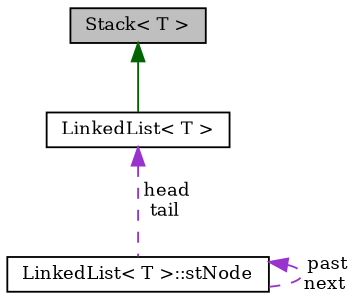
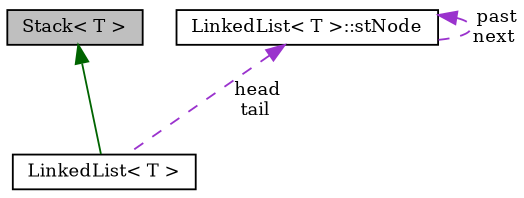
(138, 211) -> (198, 105)
